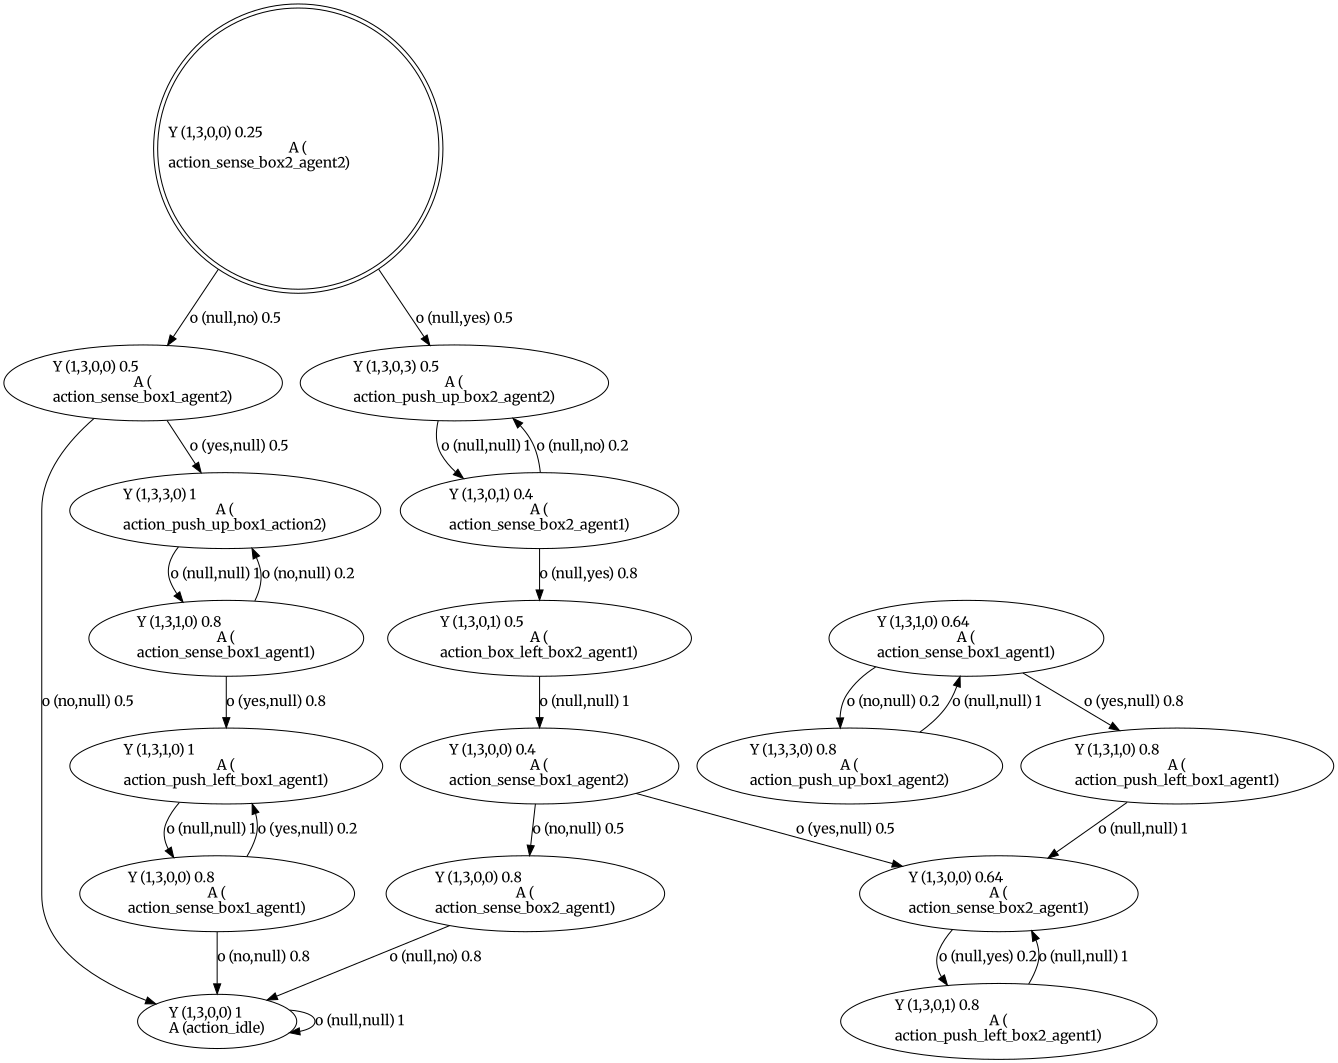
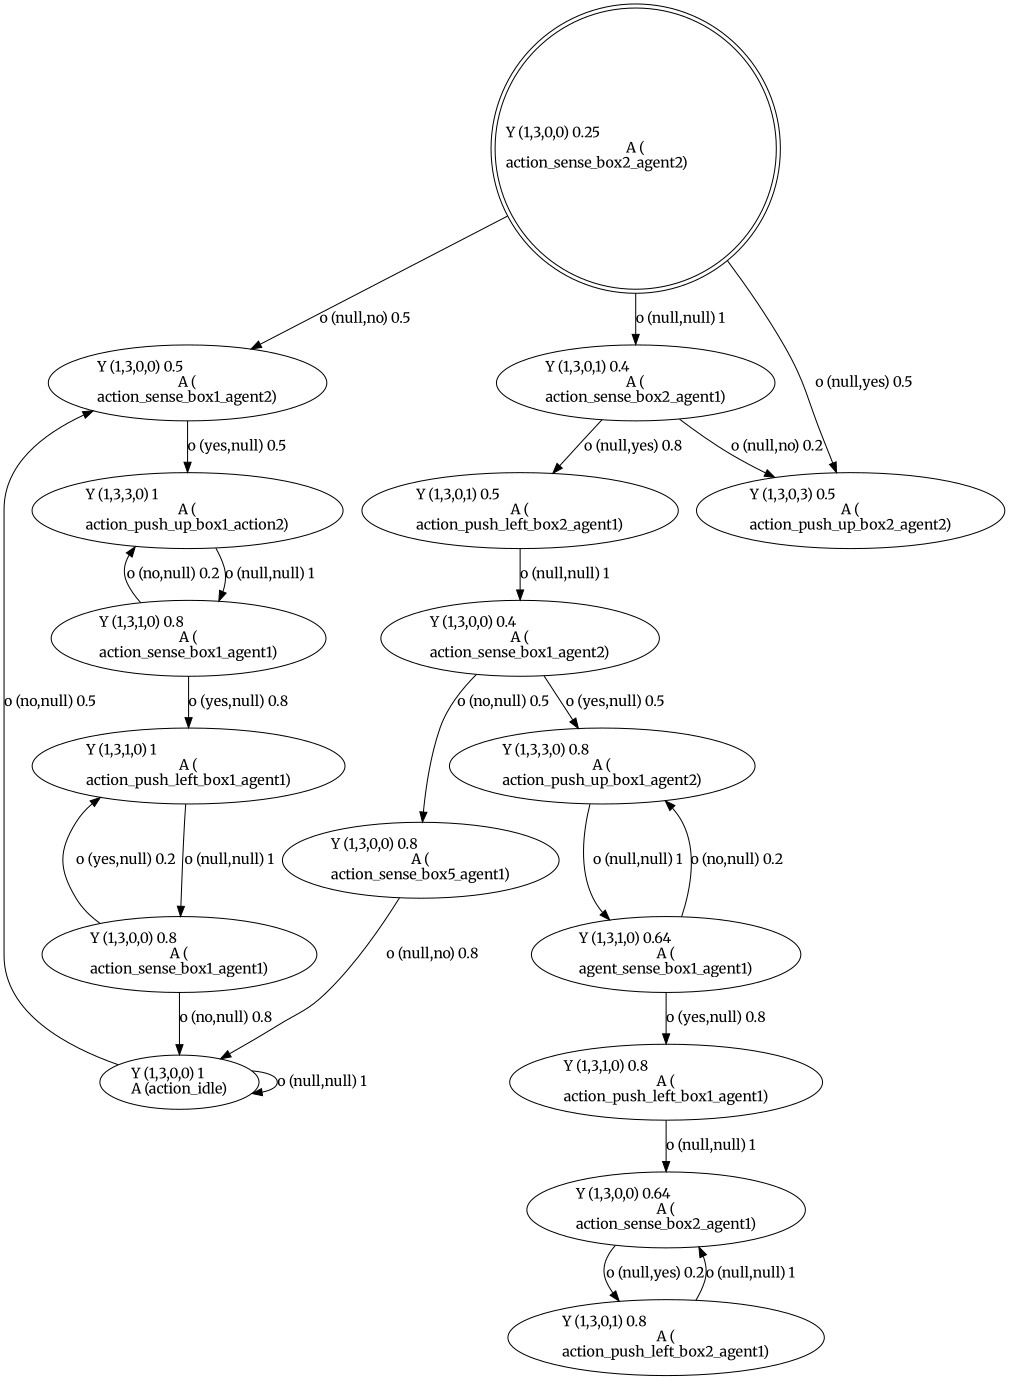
(439, 449) -> (636, 314)
(540, 638) -> (520, 511)
(966, 638) -> (666, 955)
(42, 727) -> (4, 751)
(764, 829) -> (558, 698)
(525, 894) -> (421, 860)
